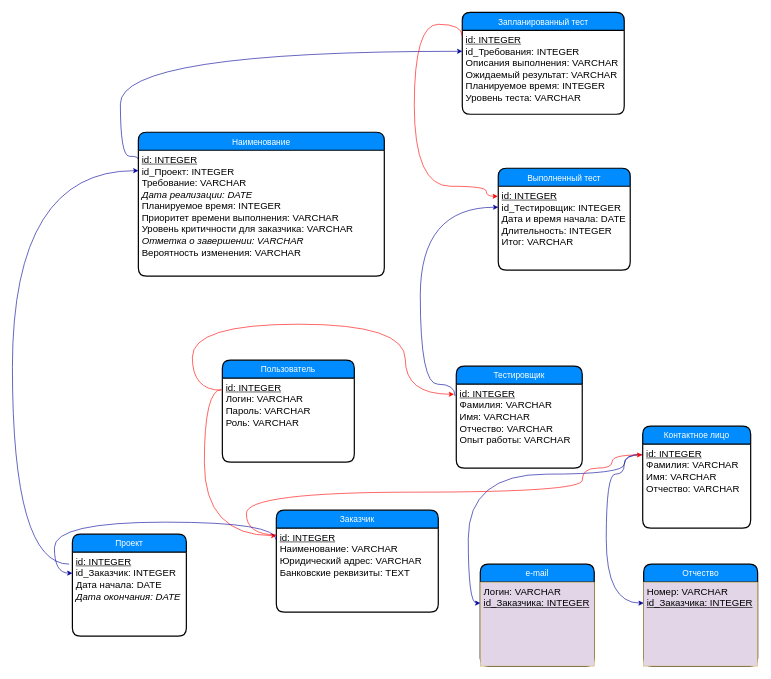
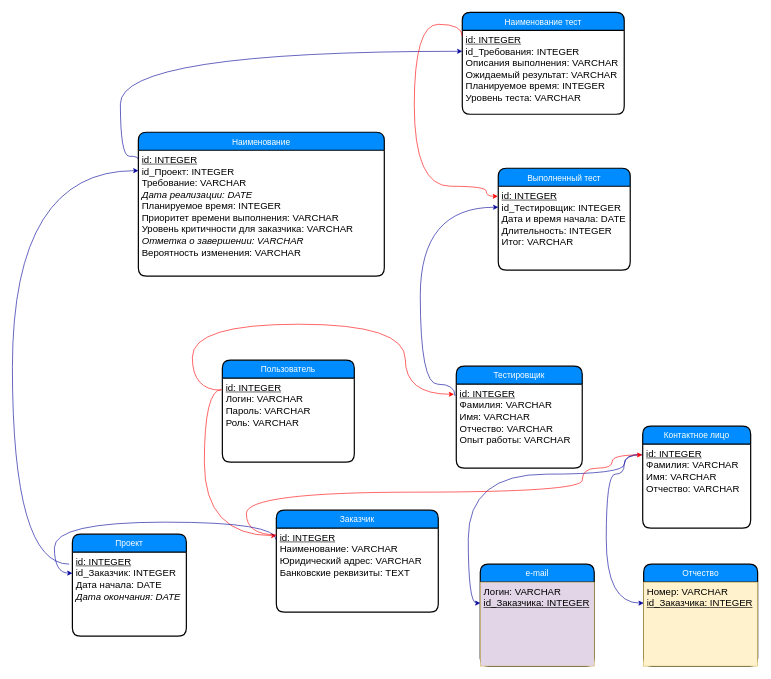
(543, 22) -> (543, 22)
(701, 624) -> (701, 624)
